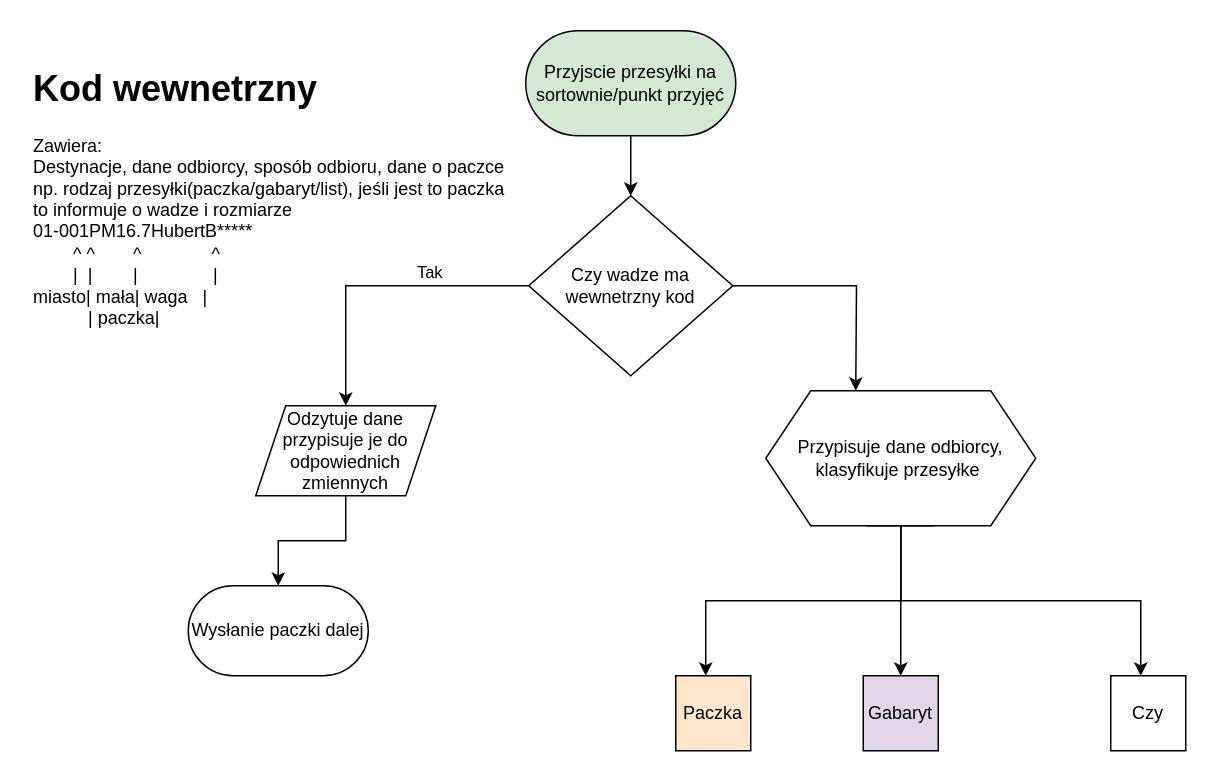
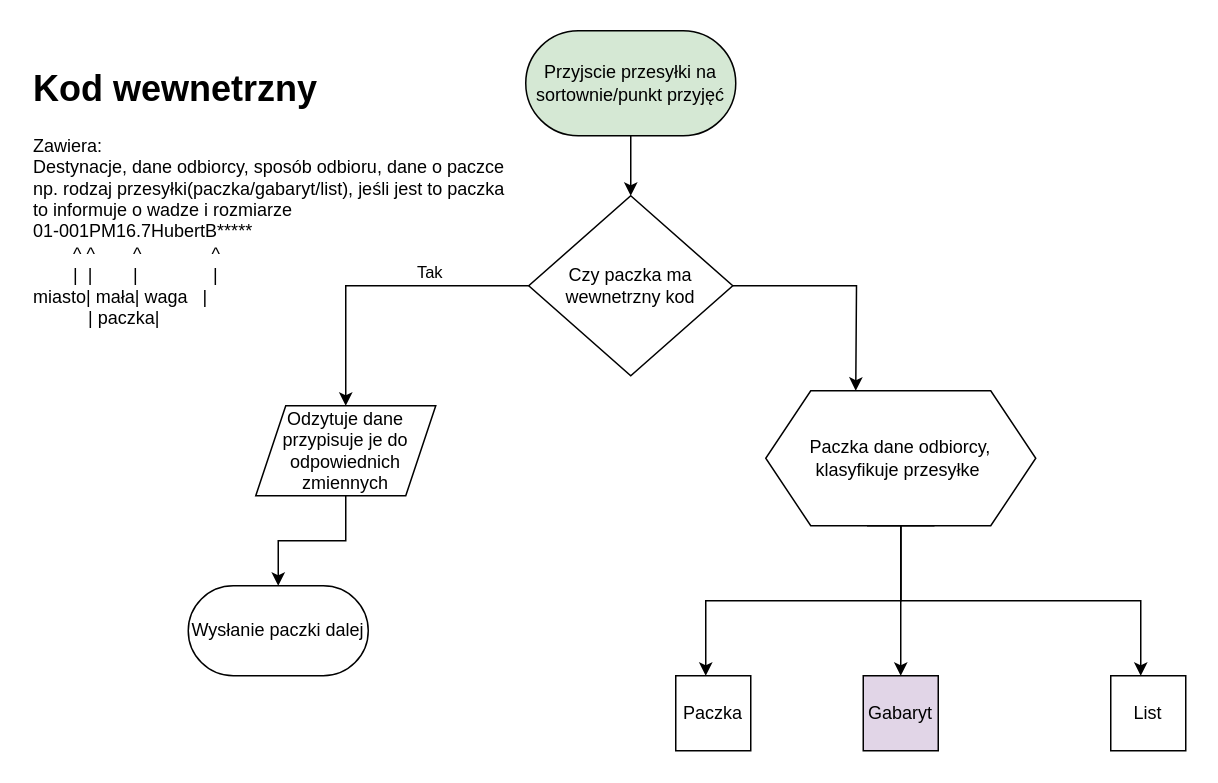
(631, 286) -> (631, 286)
(901, 458) -> (901, 458)
(713, 713) -> (713, 713)
(1148, 713) -> (1148, 713)
